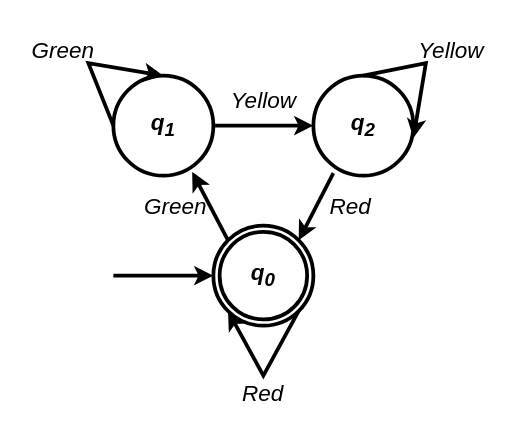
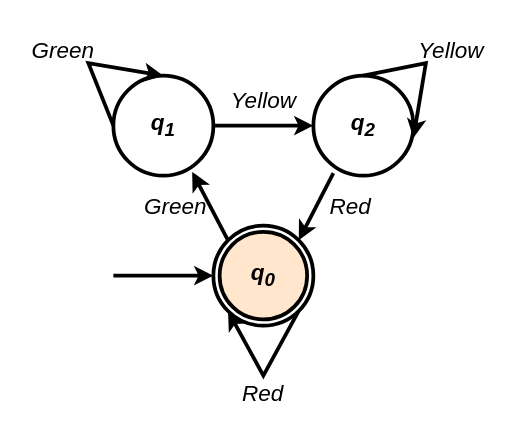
(263, 276) -> (263, 276)
